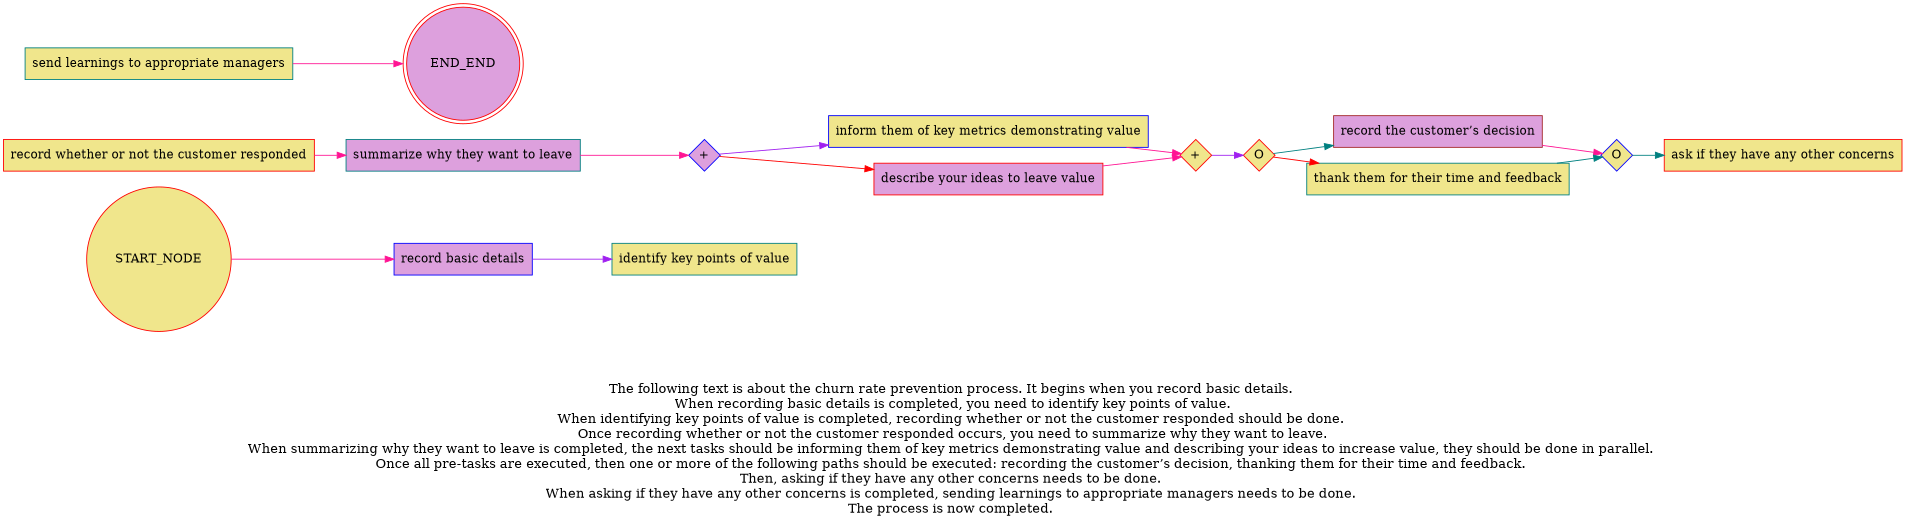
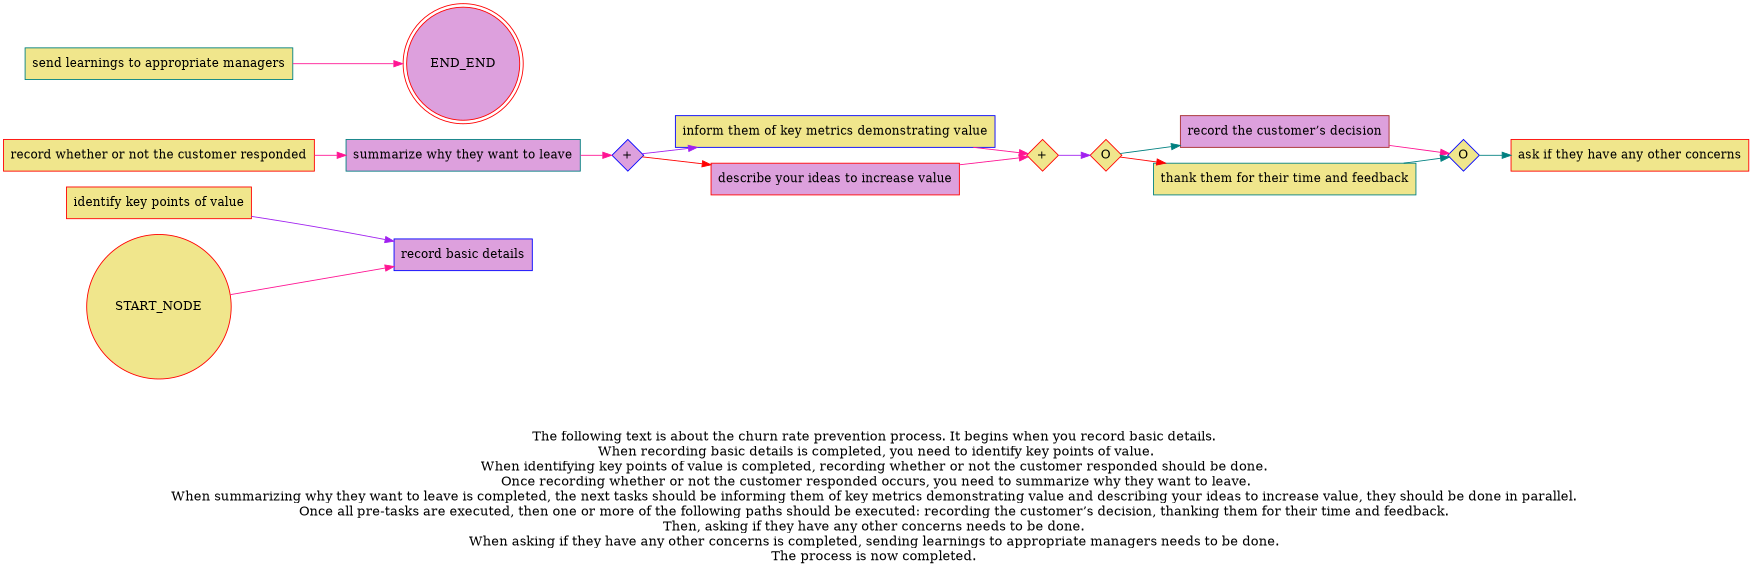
(988, 179) -> (835, 179)
(568, 259) -> (318, 227)
(704, 259) -> (159, 203)
